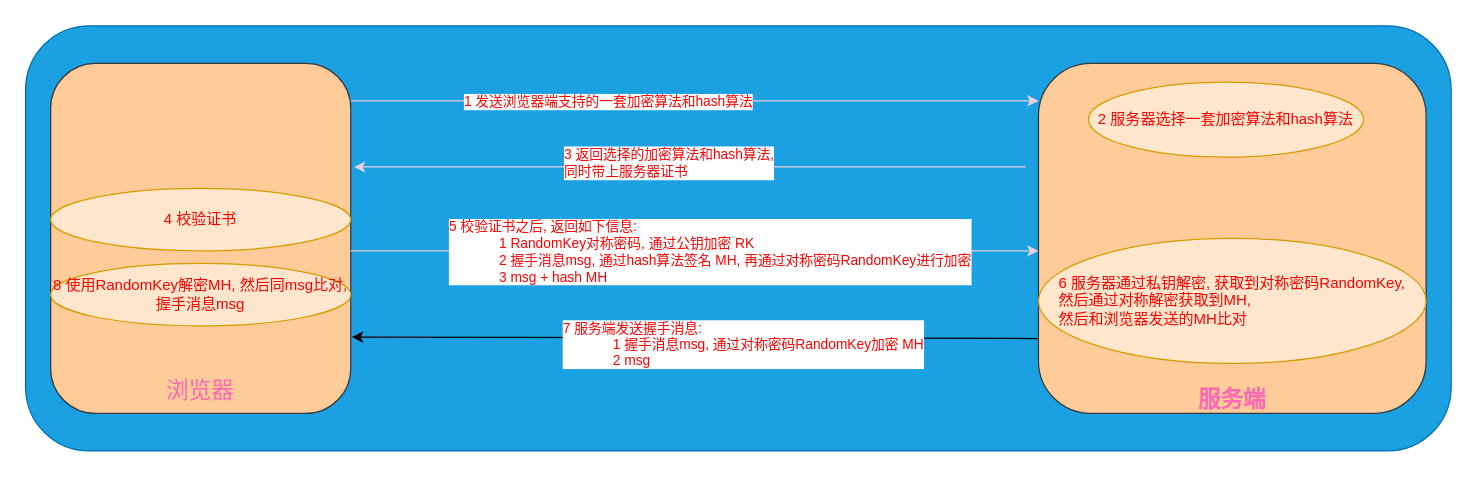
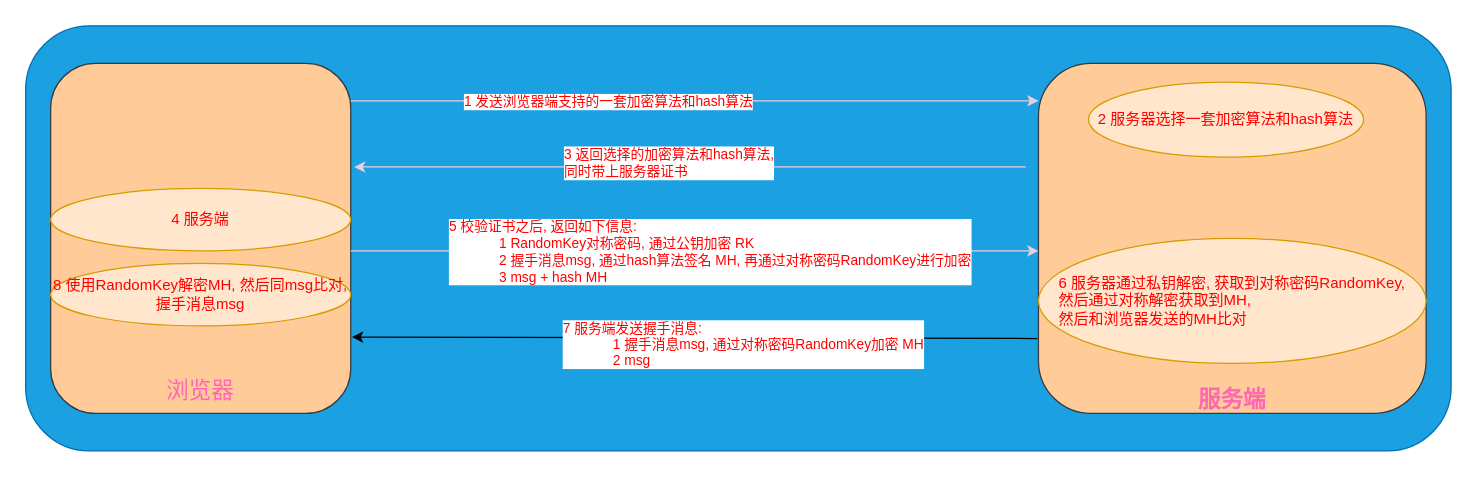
(201, 219) -> (201, 219)
